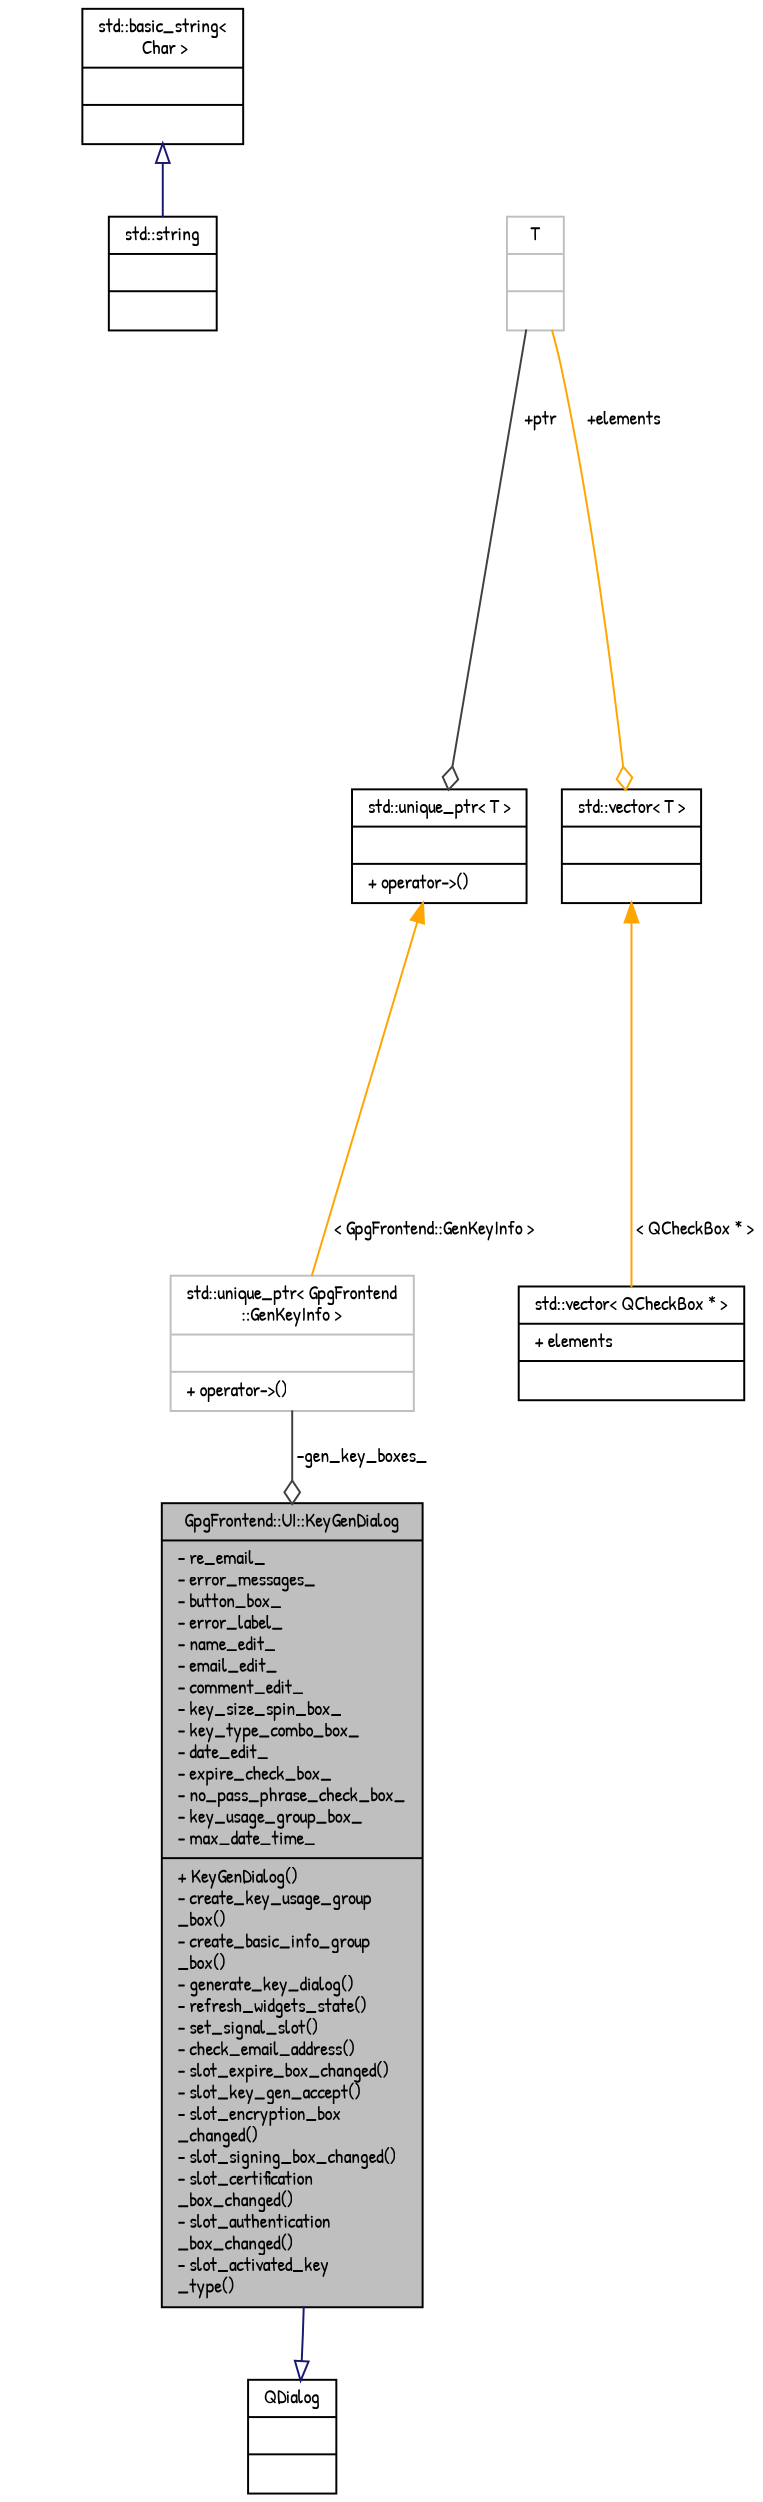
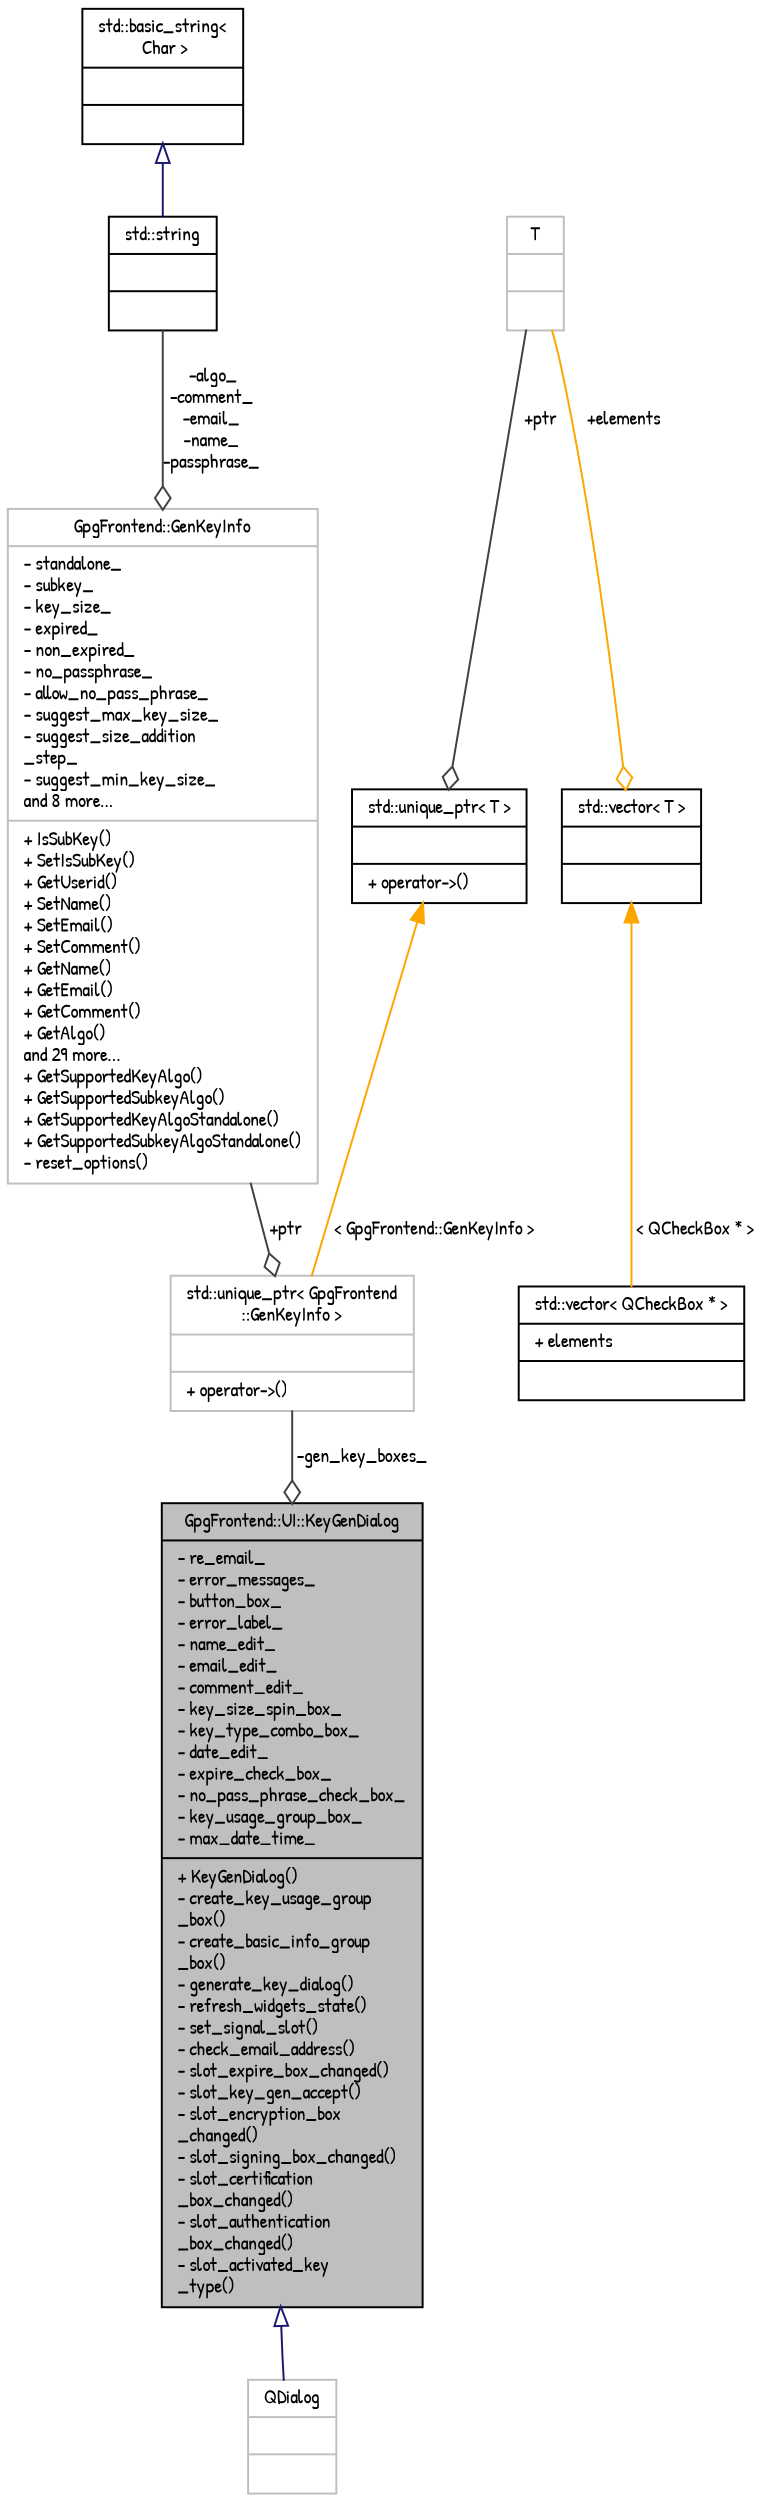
none -> (163, 846)
(303, 2334) -> (282, 2354)
(292, 2437) -> (292, 2437)
